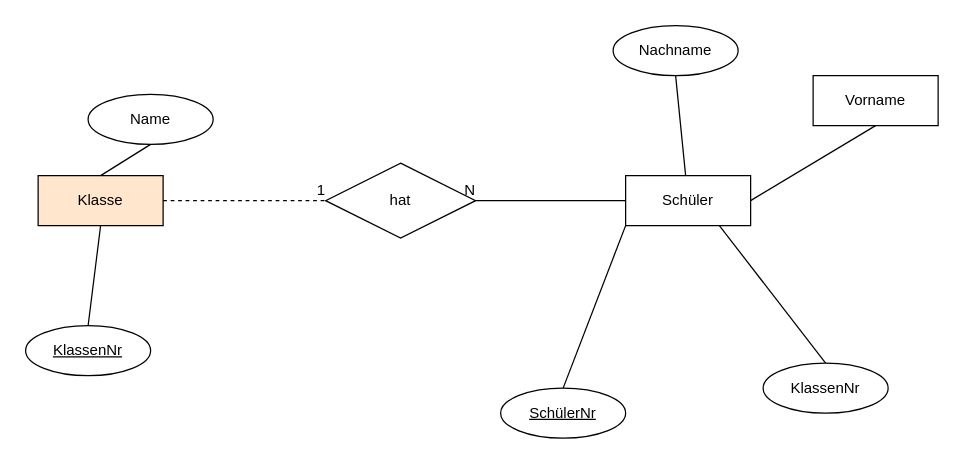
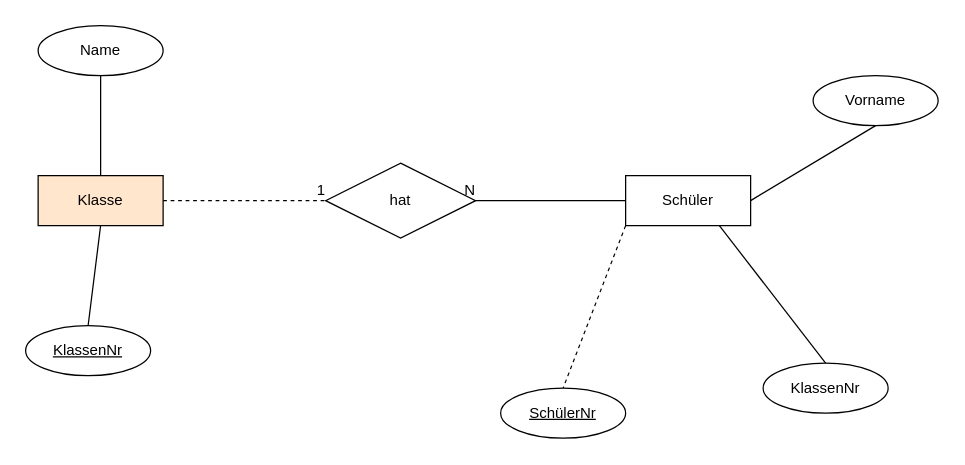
(676, 51) -> none
(876, 101) -> (876, 101)
(151, 119) -> (101, 51)
(681, 126) -> none
(594, 307) -> (594, 307)
